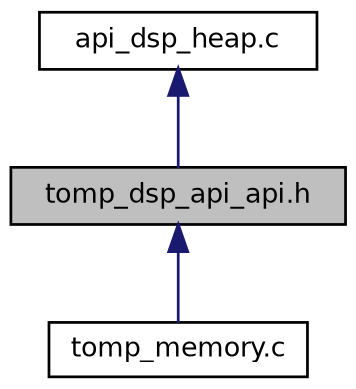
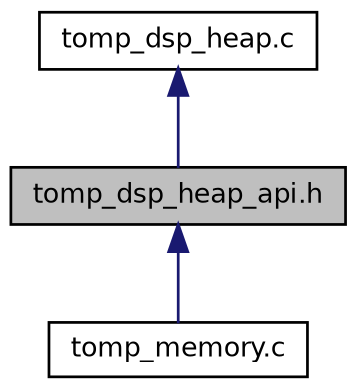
(178, 41) -> (178, 41)
(178, 196) -> (178, 196)
